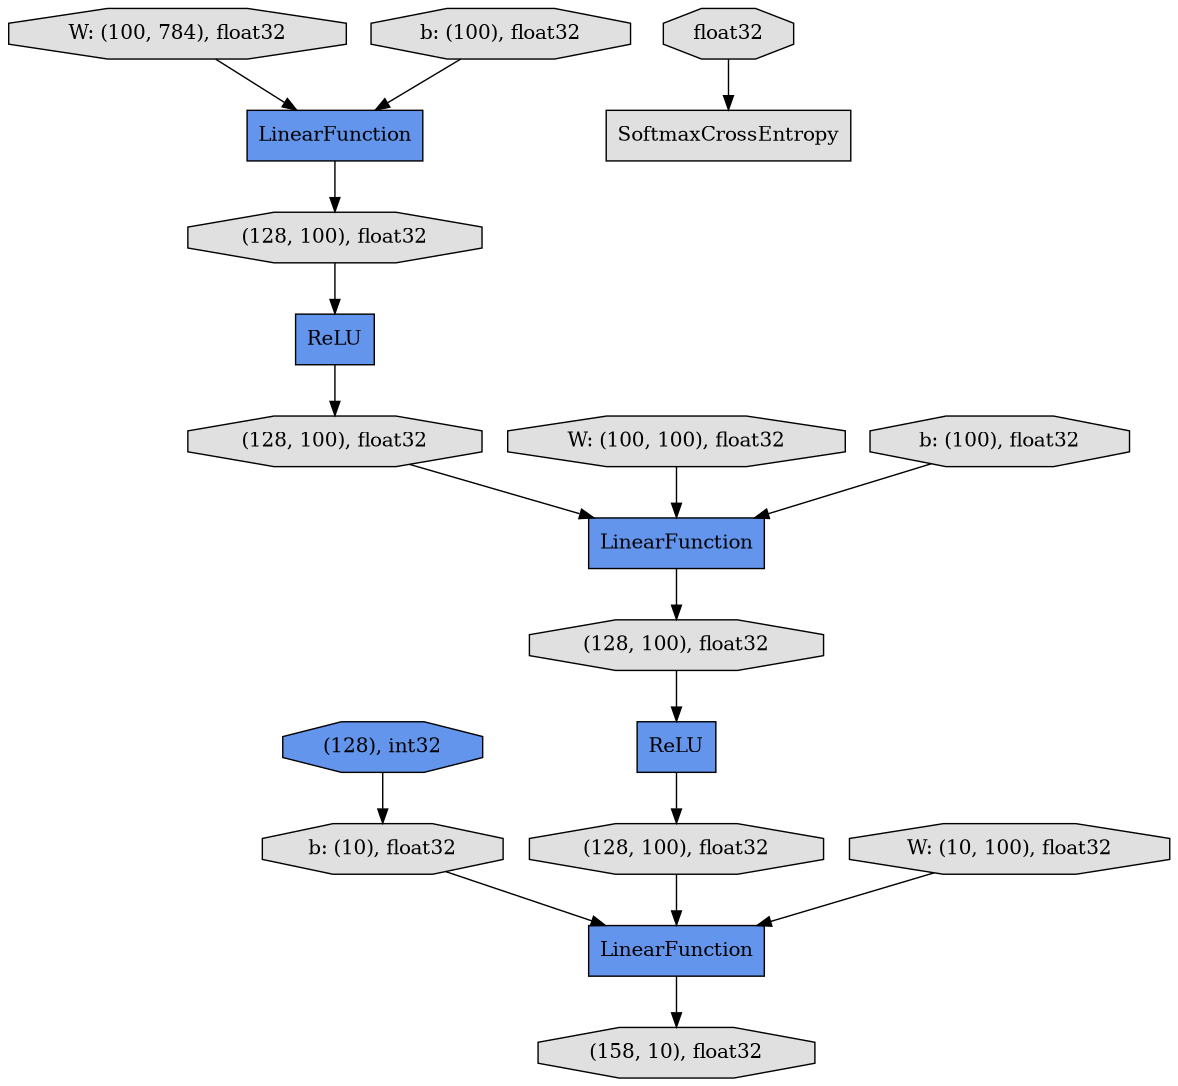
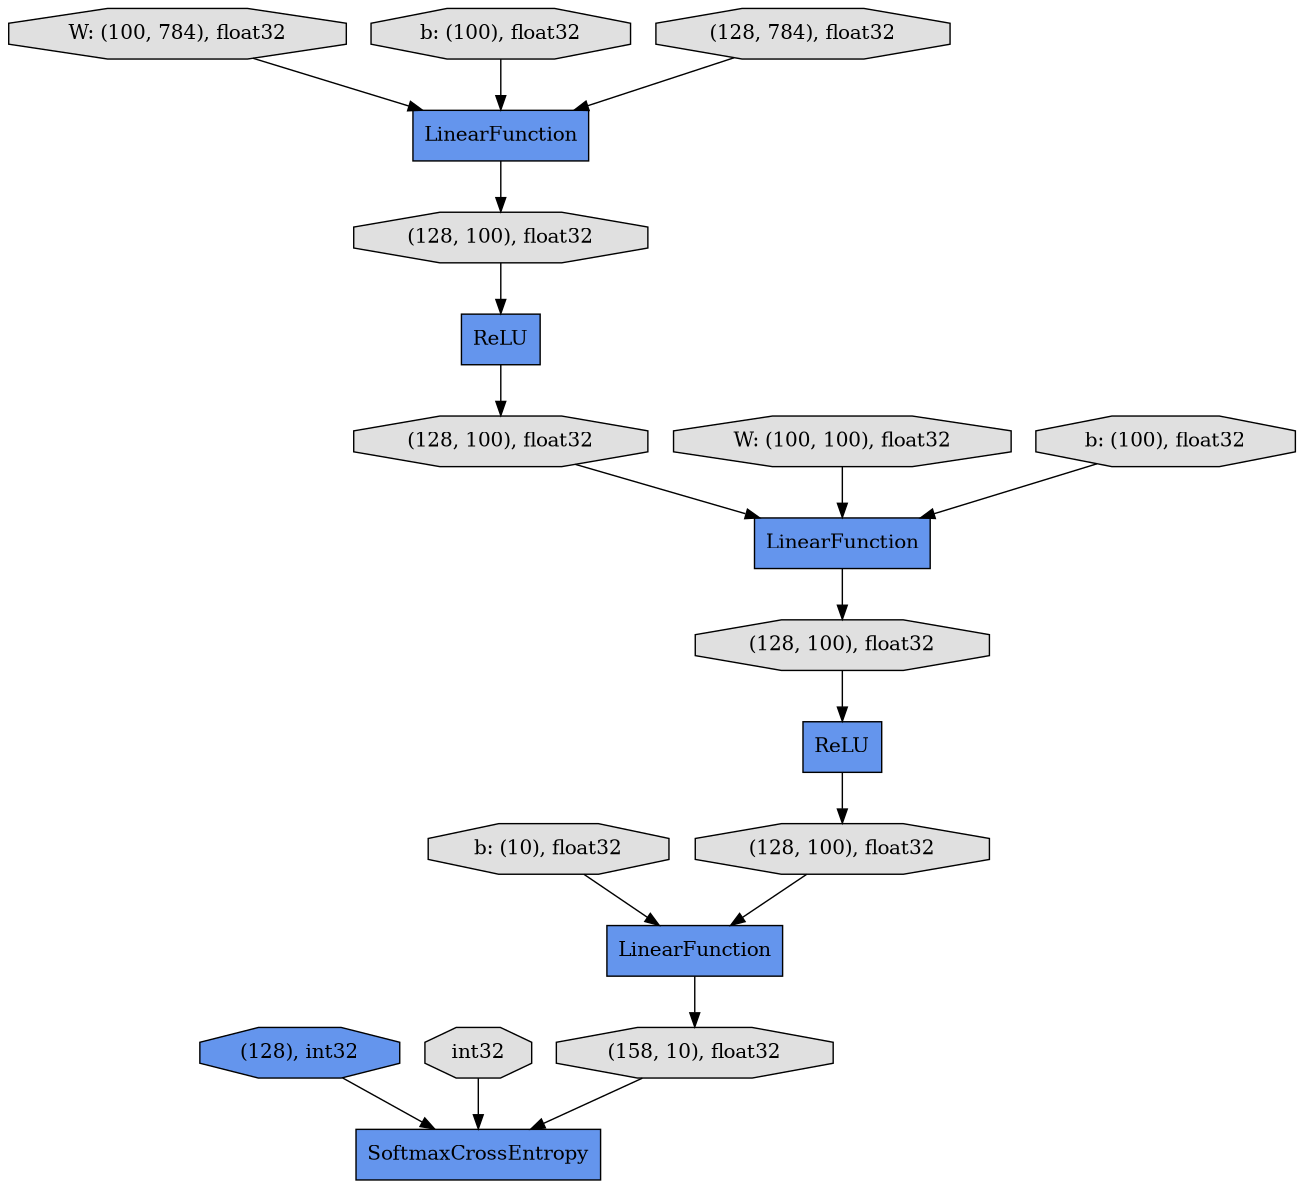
(728, 34) -> (478, 1053)
none -> (803, 34)
(728, 136) -> (478, 1155)
(383, 791) -> (382, 1100)
(1010, 849) -> none
none -> (593, 1101)
